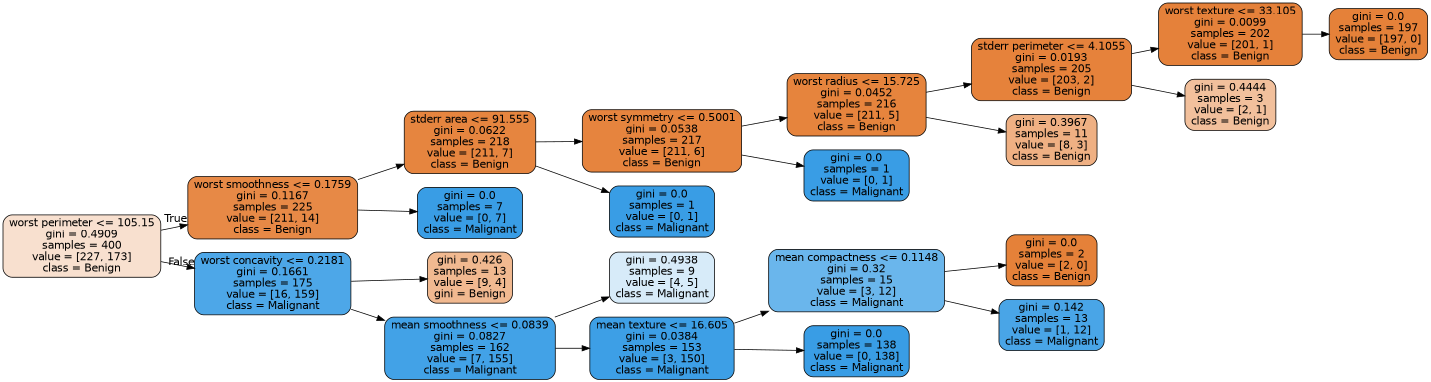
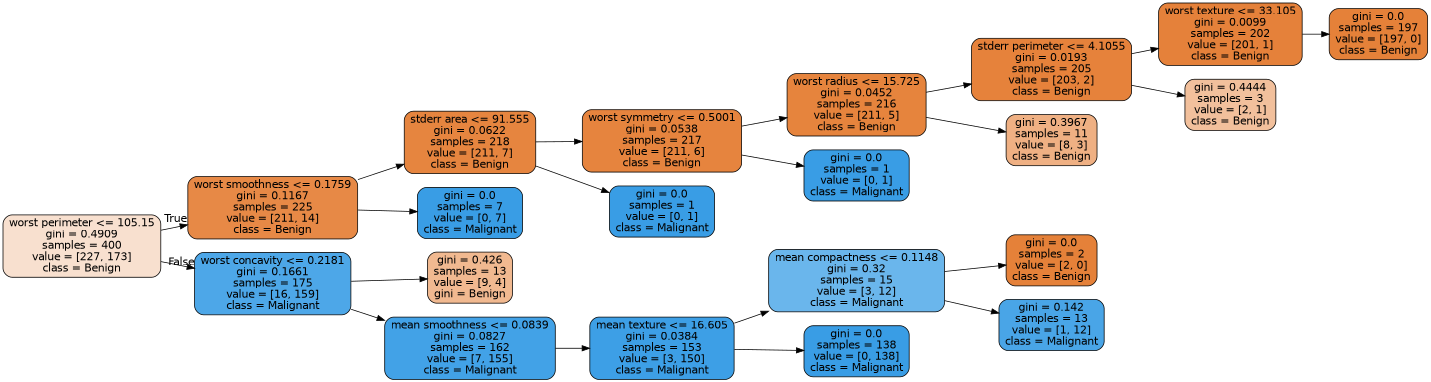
(662, 278) -> none
